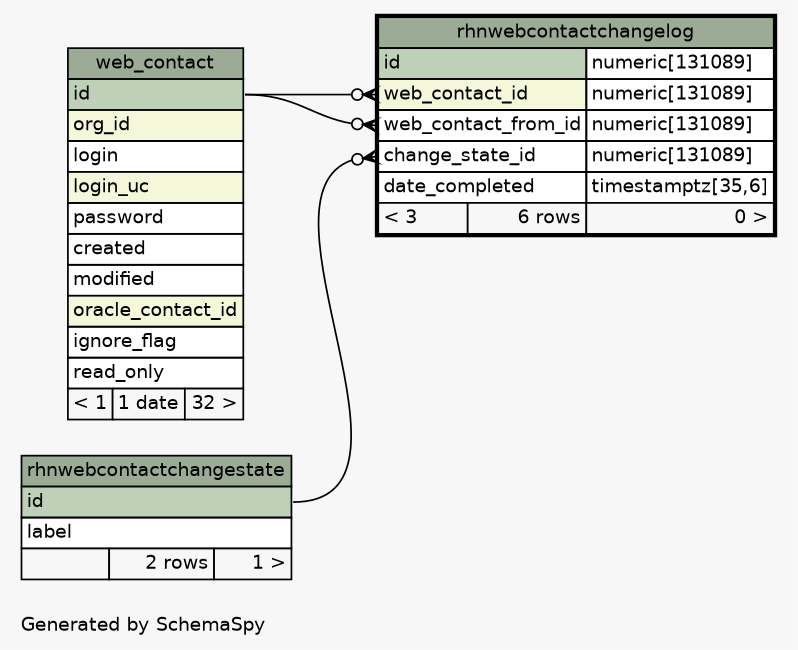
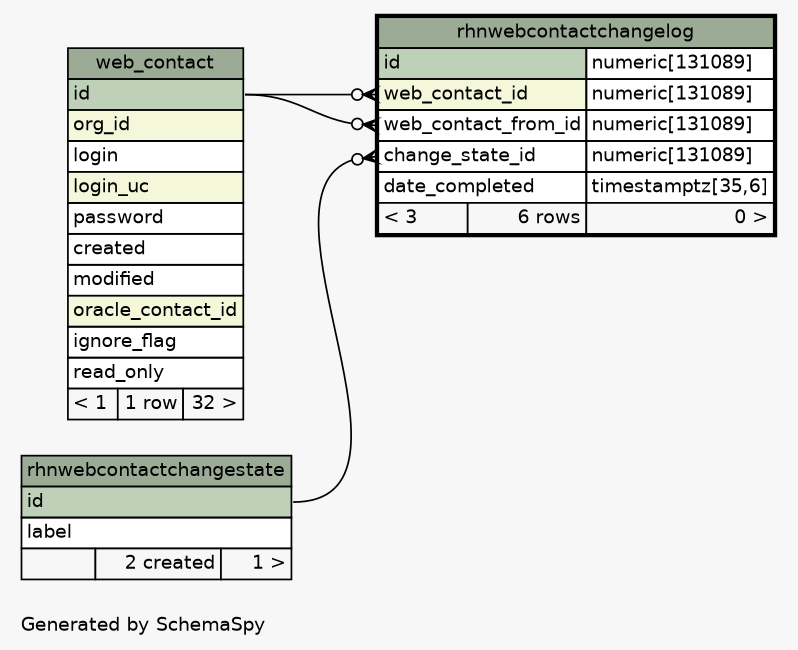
(149, 403) -> (151, 403)
(177, 563) -> (170, 563)
